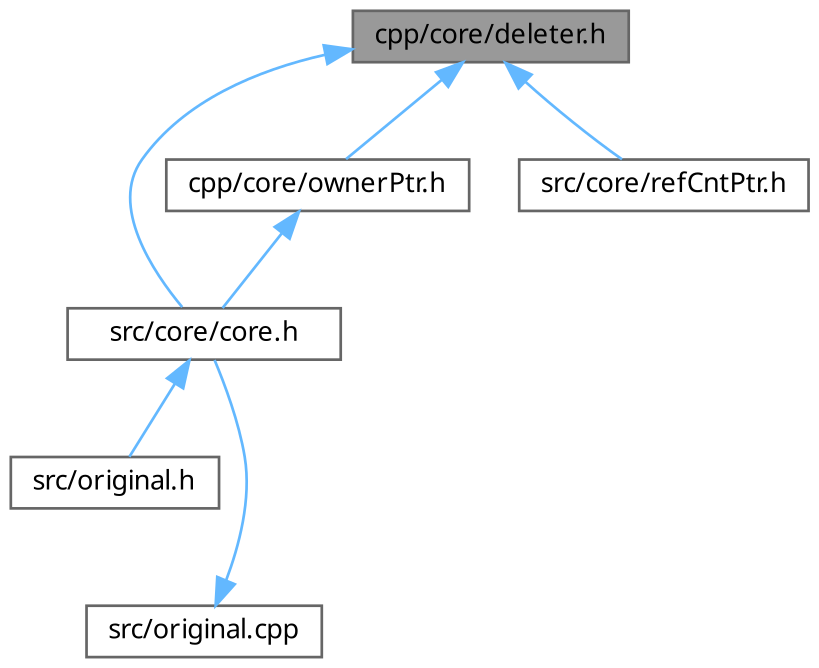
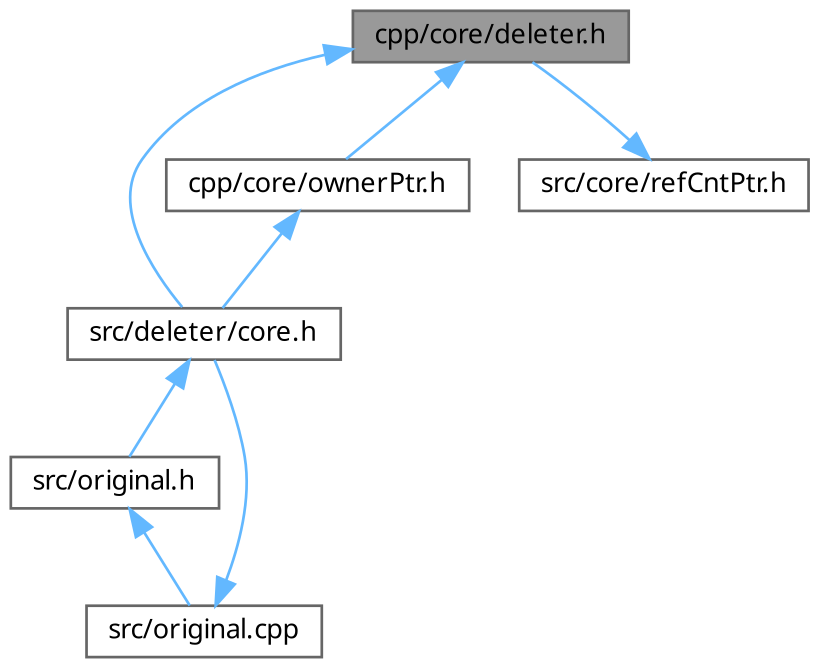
(573, 122) -> (582, 100)
(204, 334) -> (204, 334)
none -> (167, 569)
